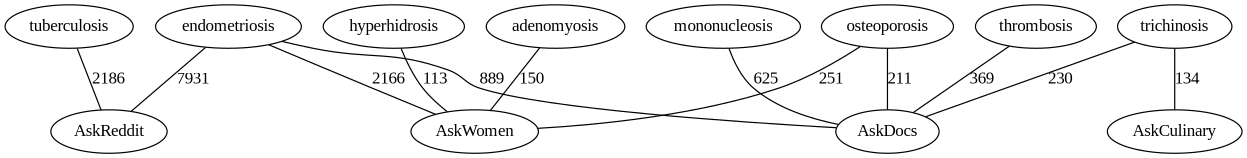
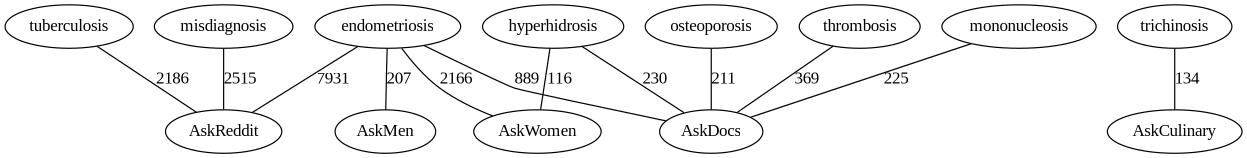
none -> (224, 27)
(556, 27) -> none
(435, 79) -> (560, 79)
(766, 79) -> (897, 79)
(1030, 79) -> (633, 80)
(705, 108) -> none
none -> (385, 132)
